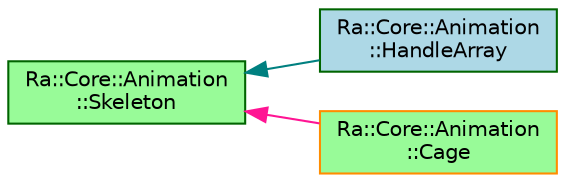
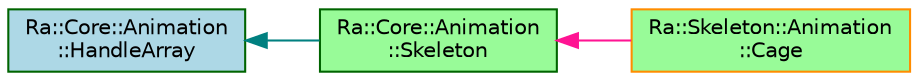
(293, 65) -> (293, 41)
(438, 142) -> (771, 41)
